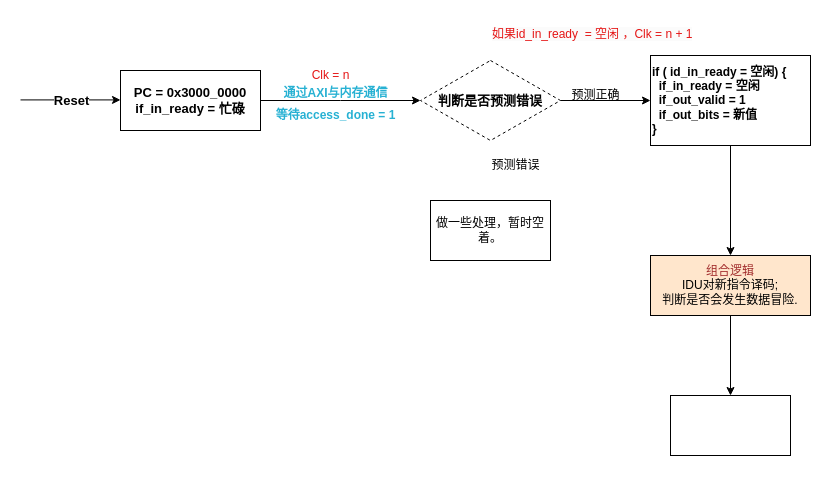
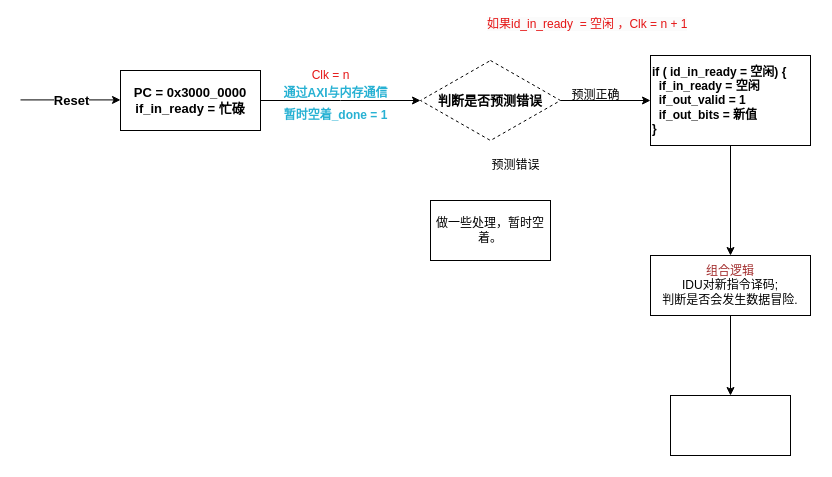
(611, 36) -> (606, 26)
(336, 116) -> (336, 116)
(731, 286) -> (731, 286)
